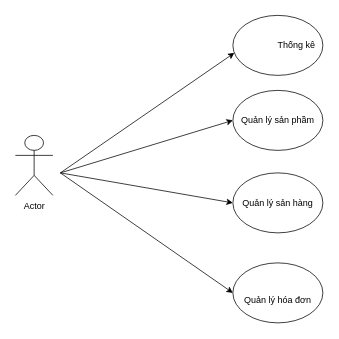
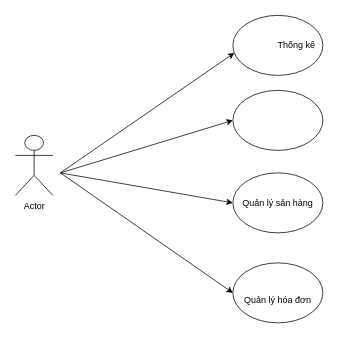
(278, 120) -> none
